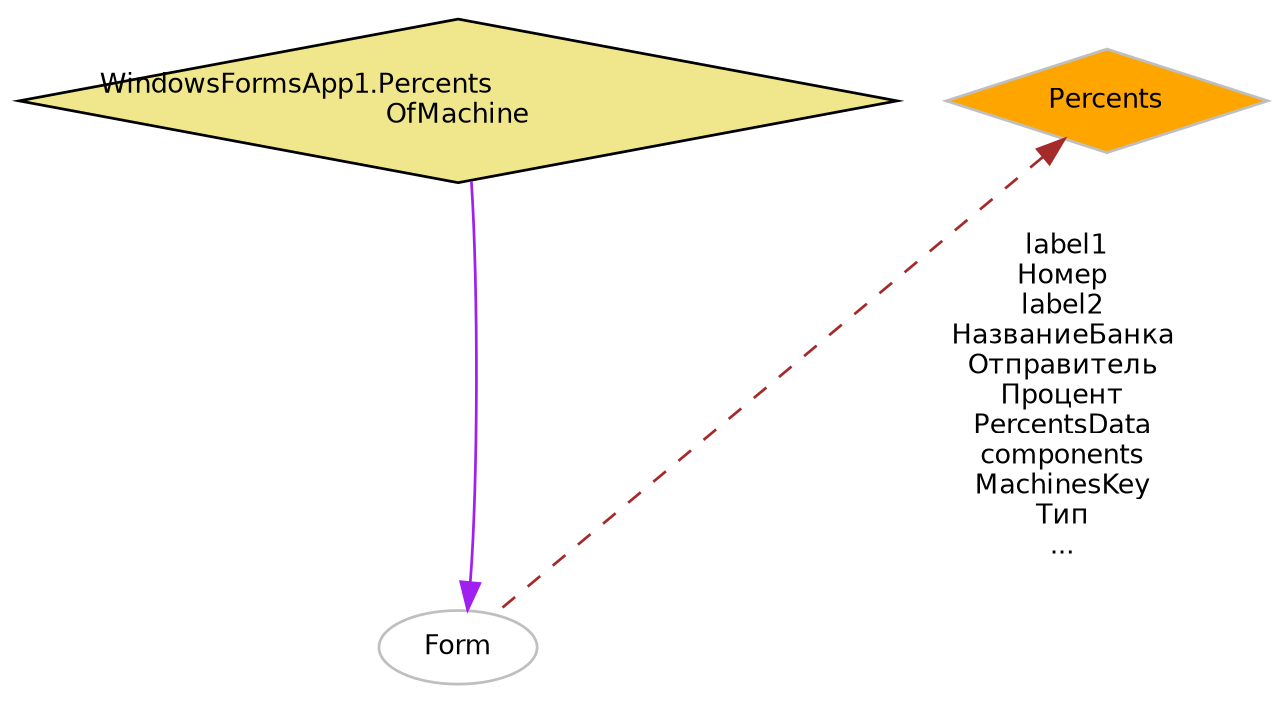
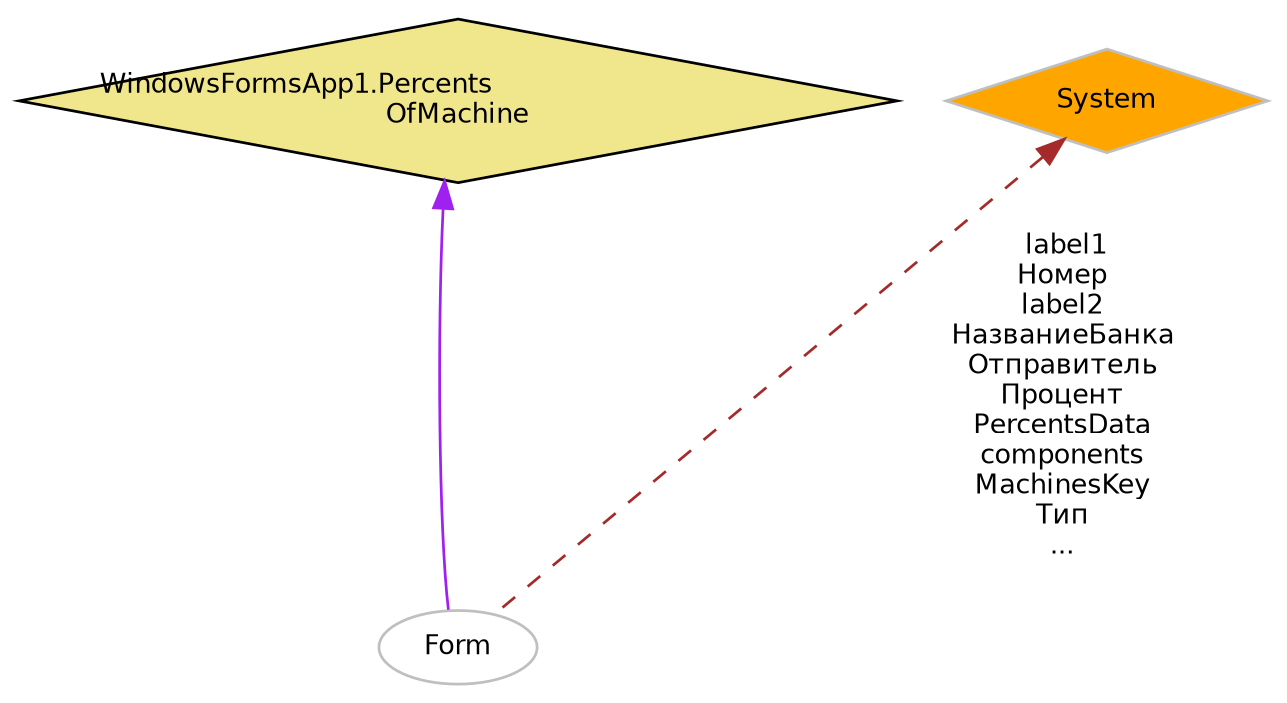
(1107, 101) -> (1107, 101)
(476, 382) -> (440, 409)
